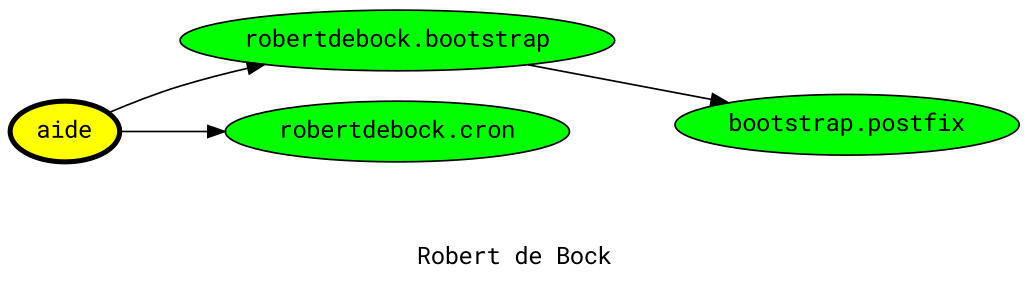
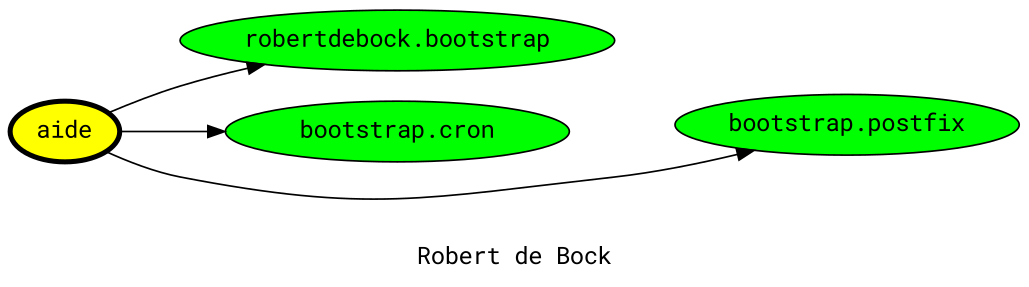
(620, 82) -> (420, 197)
(397, 132) -> (397, 132)
